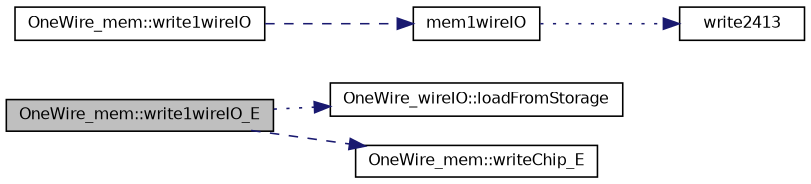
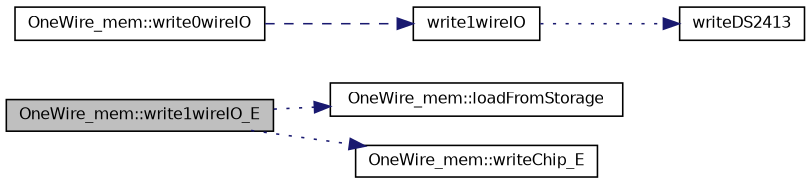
(140, 24) -> (140, 24)
(477, 24) -> (477, 24)
(742, 24) -> (742, 24)
(477, 100) -> (477, 100)
(300, 137) -> (300, 137)
